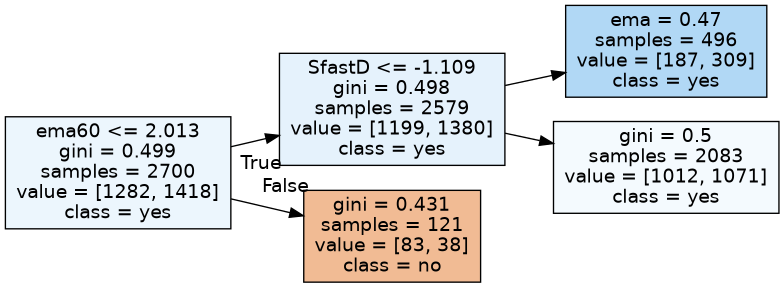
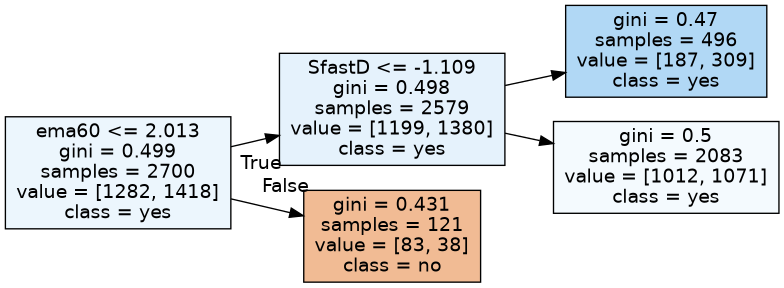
(666, 51) -> (666, 51)
